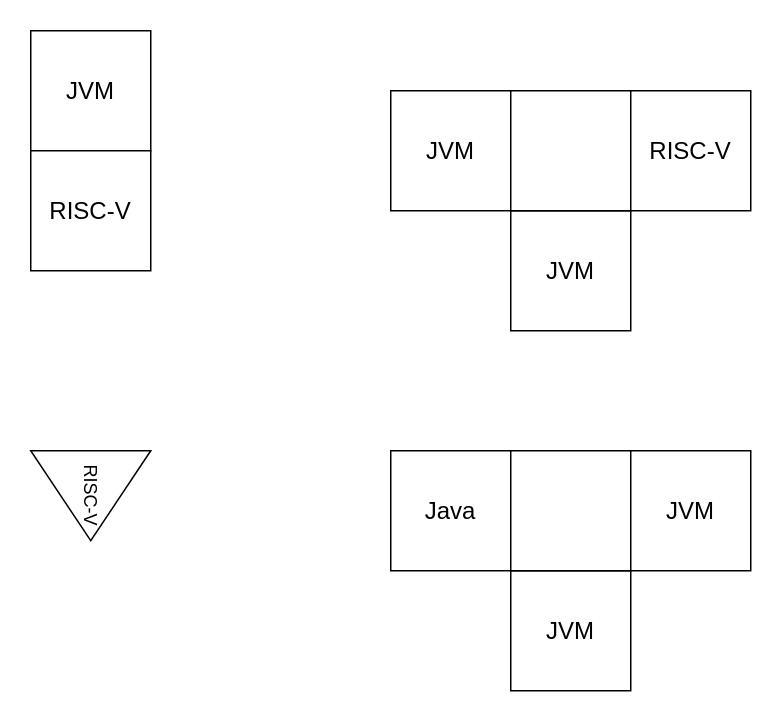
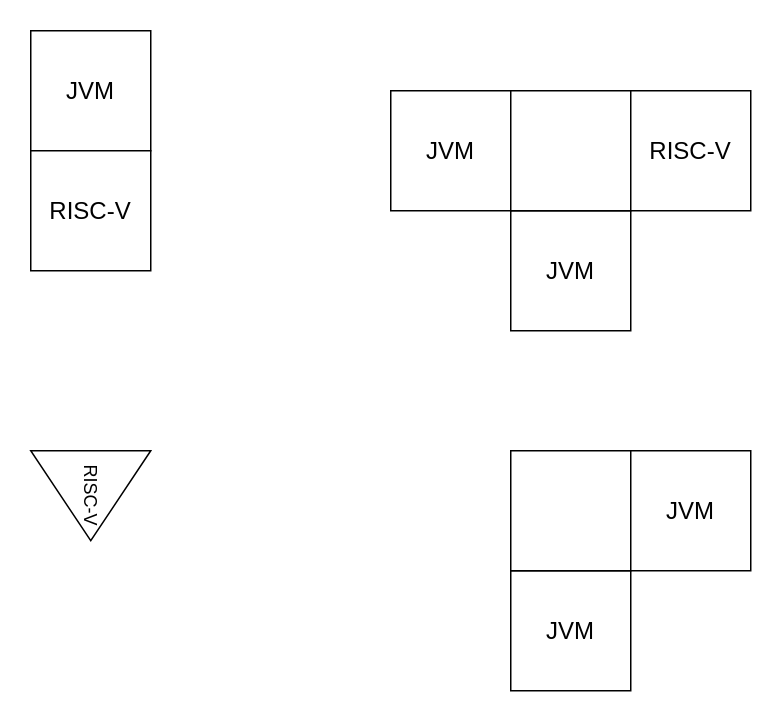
(451, 511) -> none
